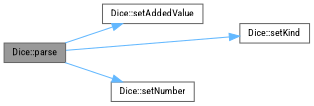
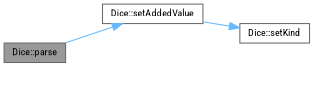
(148, 44) -> (216, 24)
(153, 92) -> none
